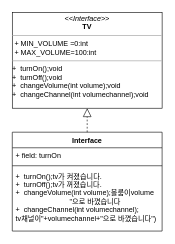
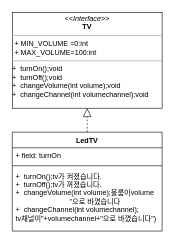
(87, 140) -> (87, 140)
